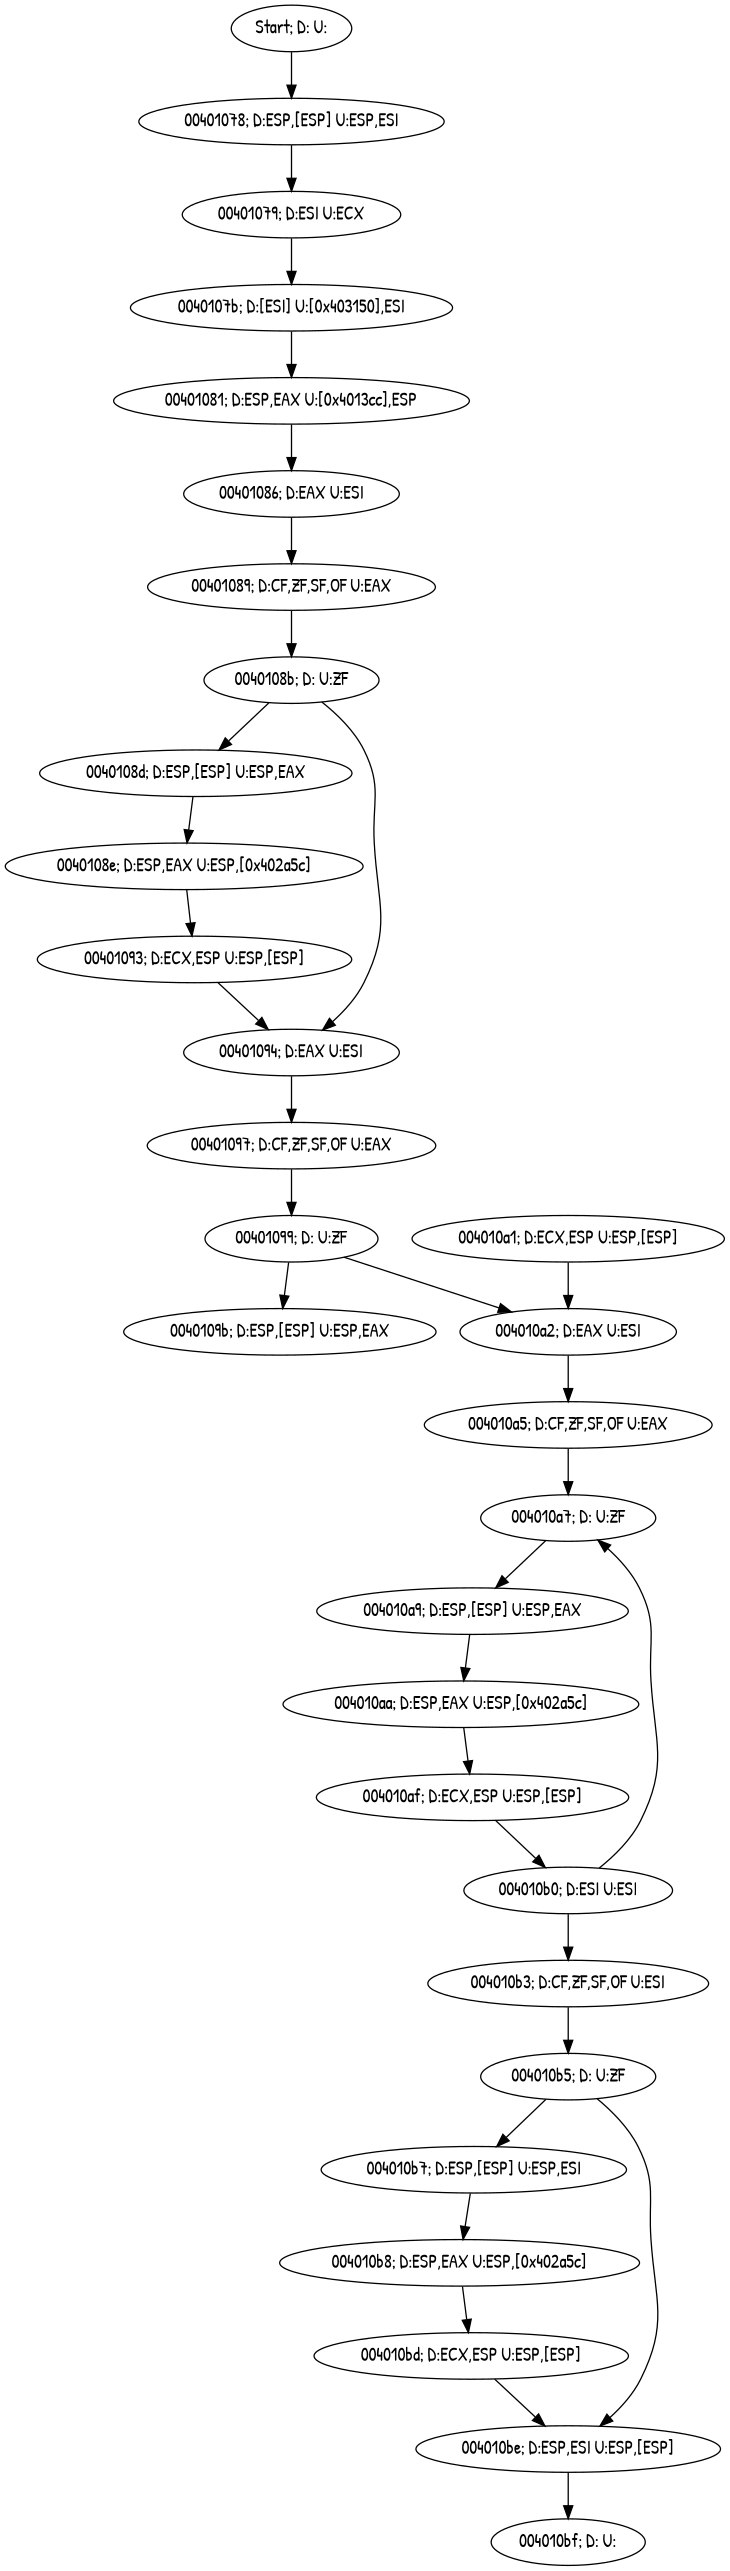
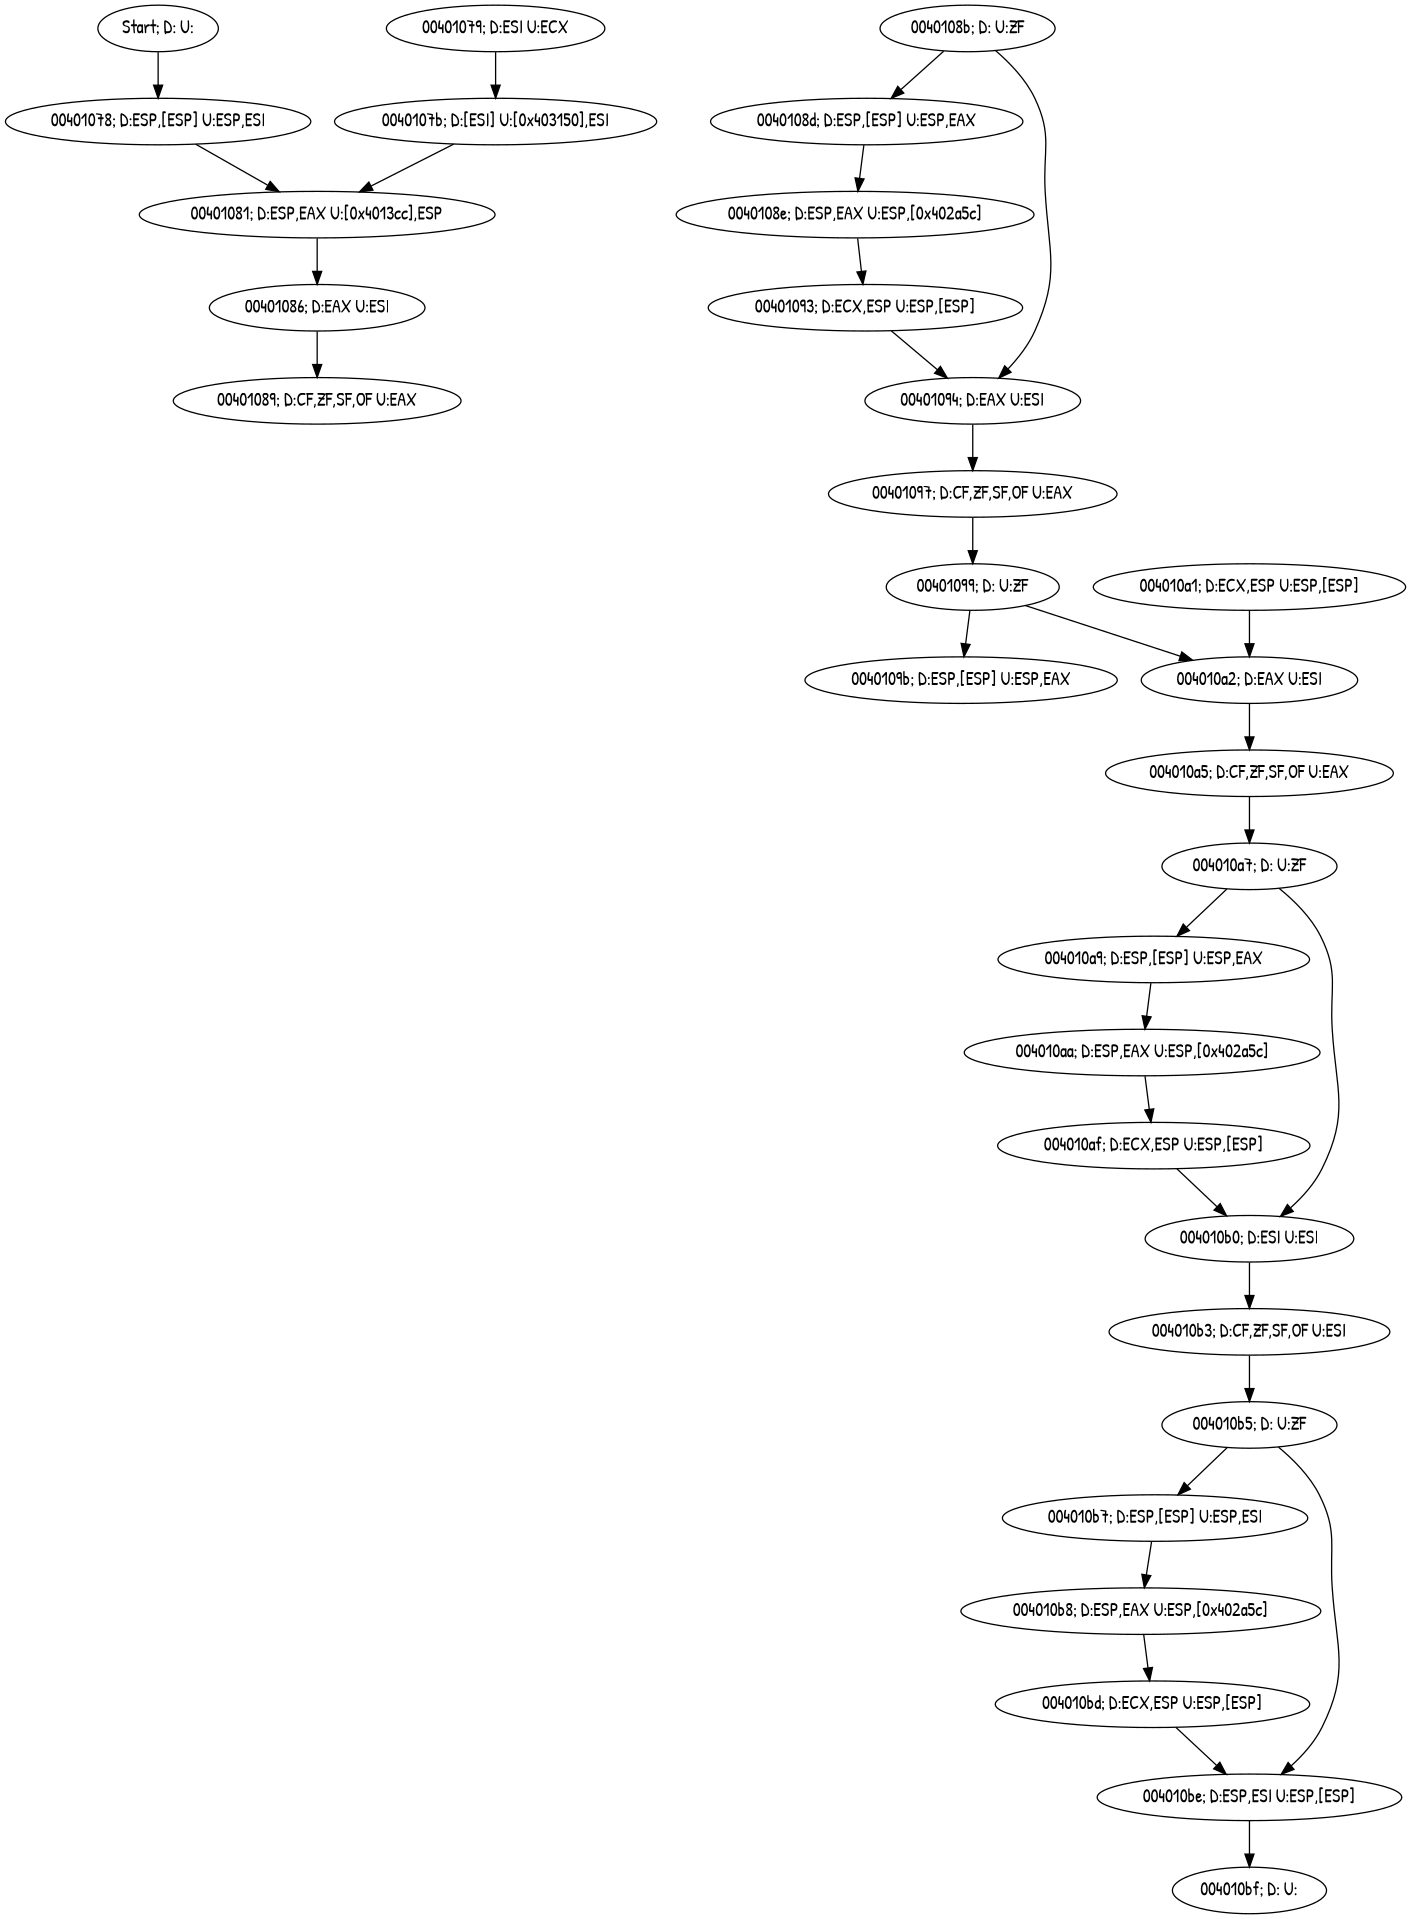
(292, 162) -> (232, 165)
(292, 627) -> none
(654, 1711) -> (1334, 1046)
